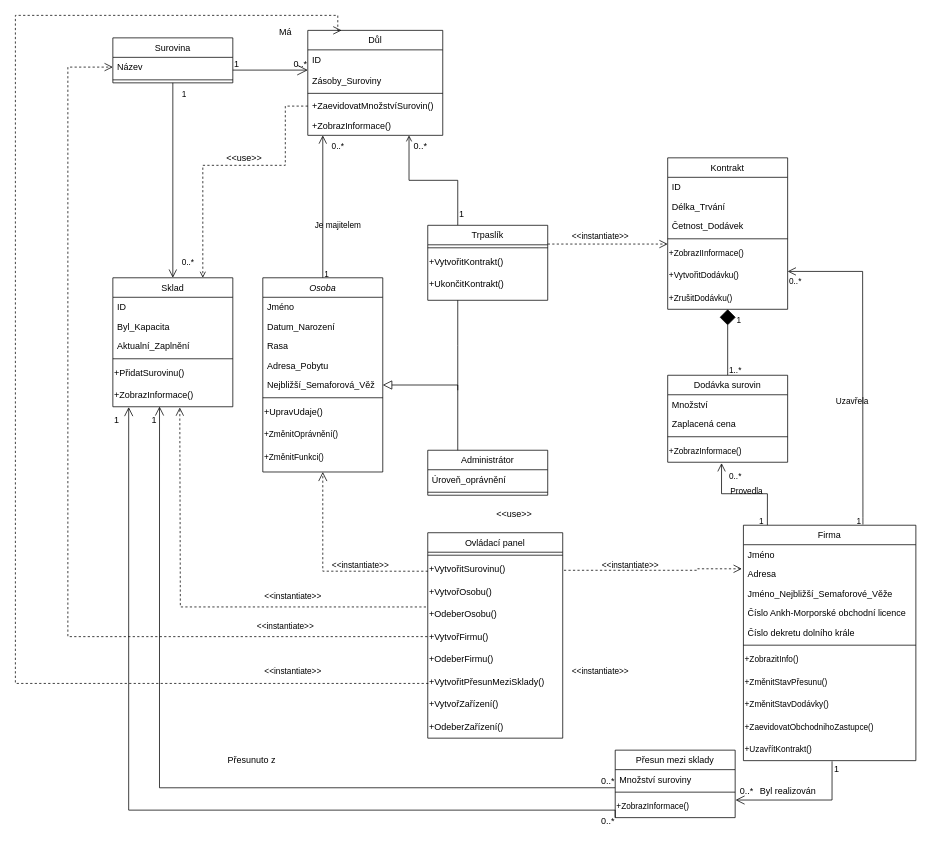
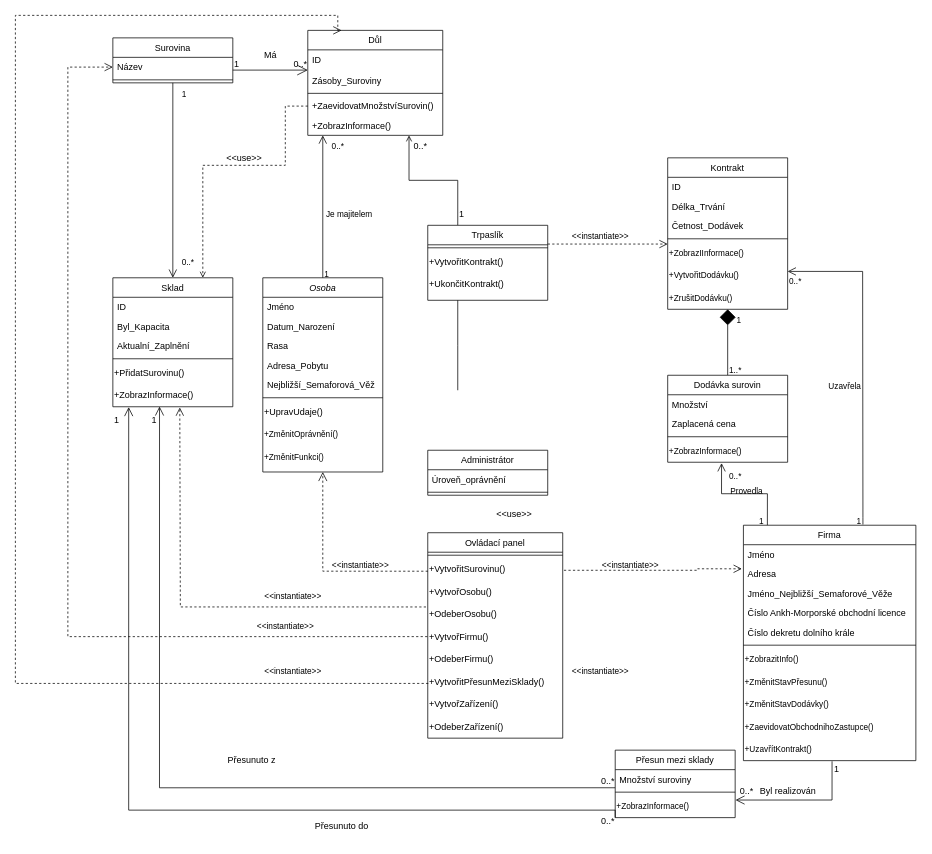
(285, 33) -> (270, 55)
(338, 225) -> (349, 214)
(423, 385) -> none
(852, 402) -> (845, 387)
none -> (342, 827)
